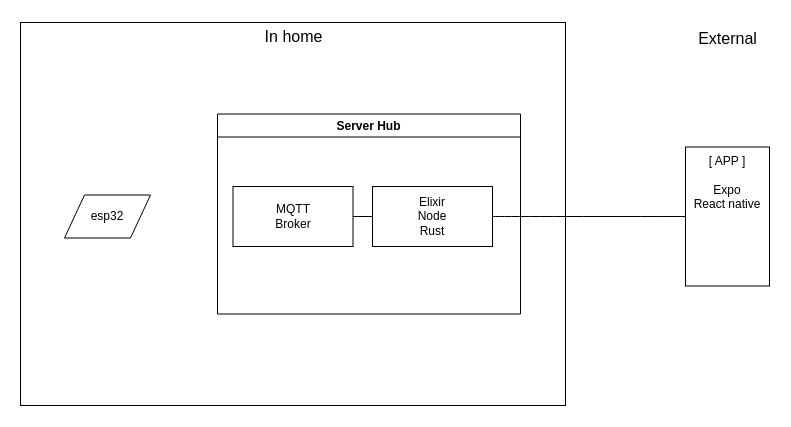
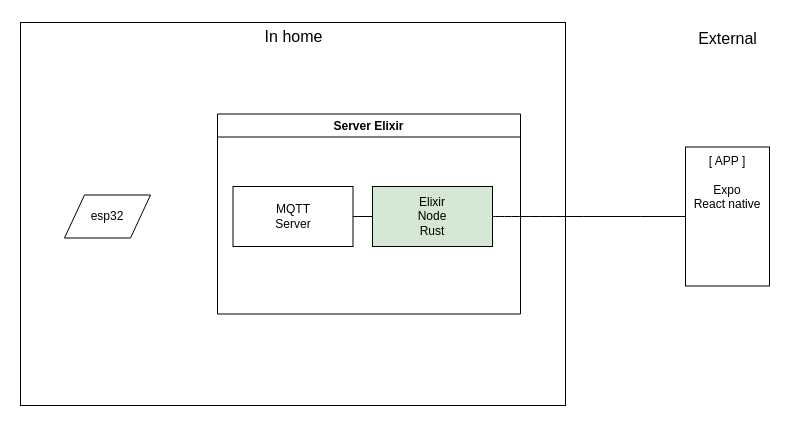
(369, 126) -> (369, 126)
(294, 217) -> (294, 217)
(433, 217) -> (433, 217)
